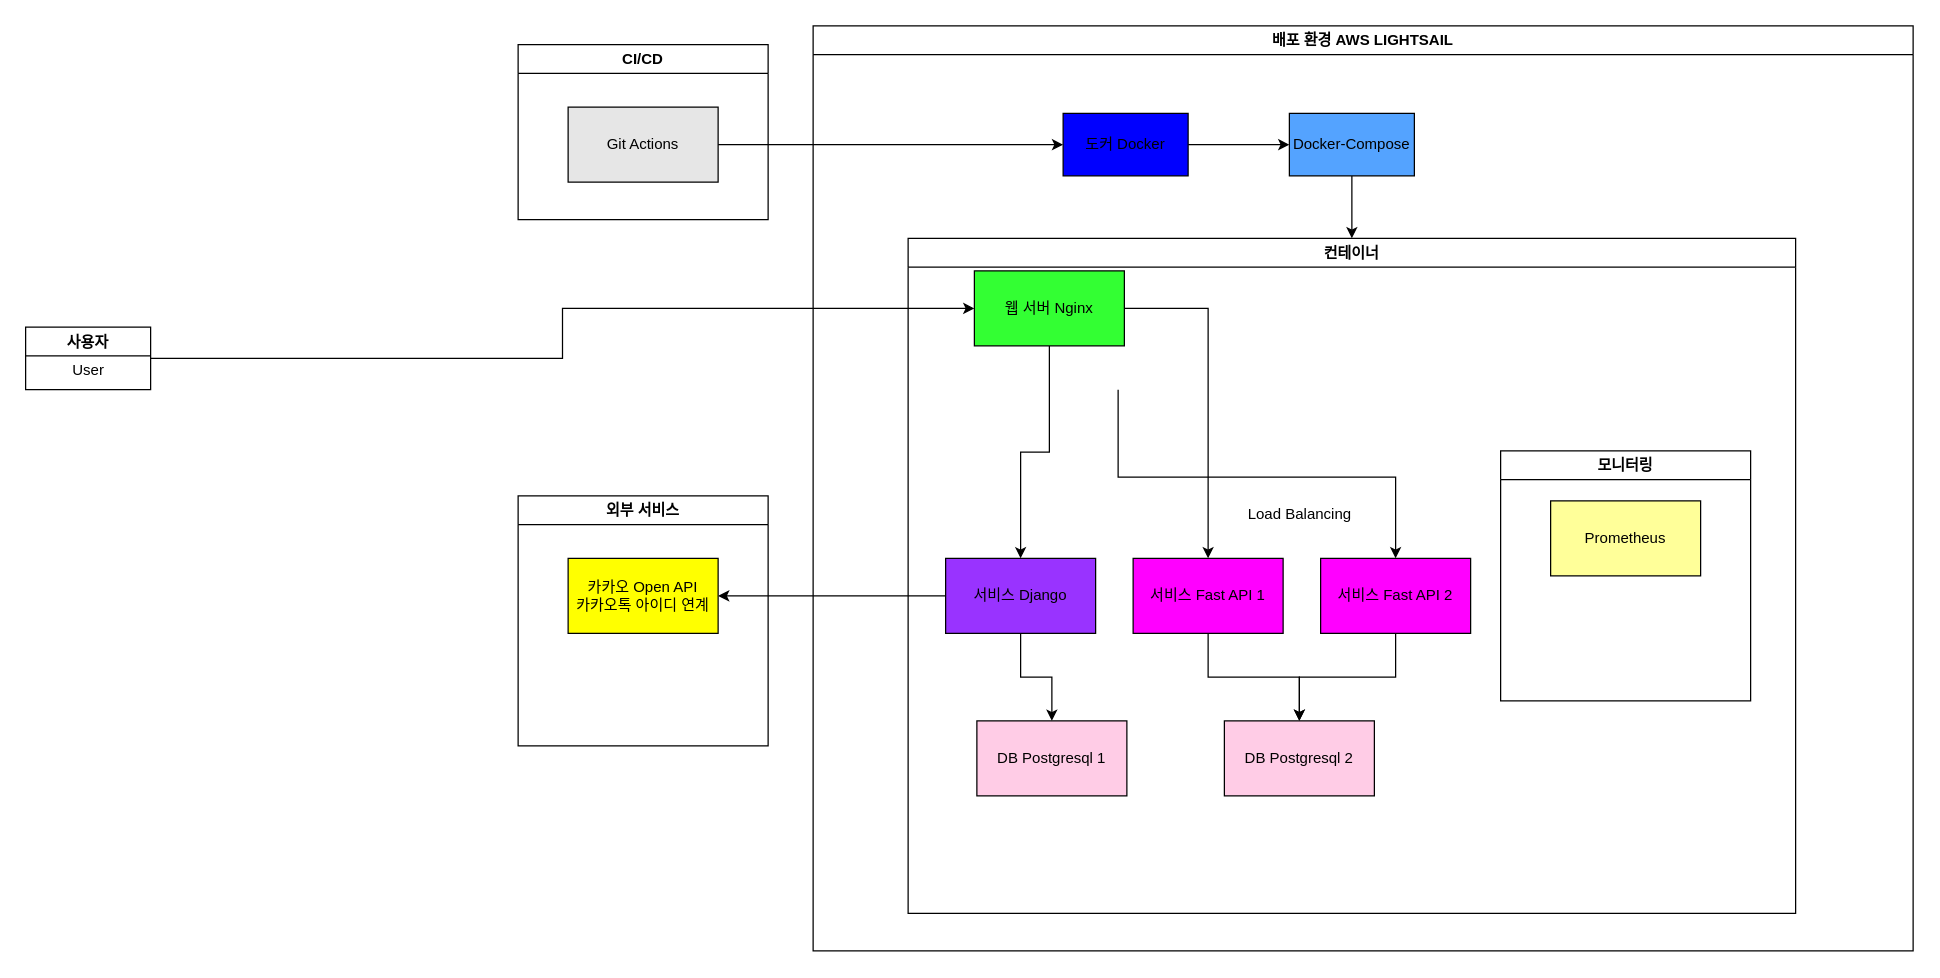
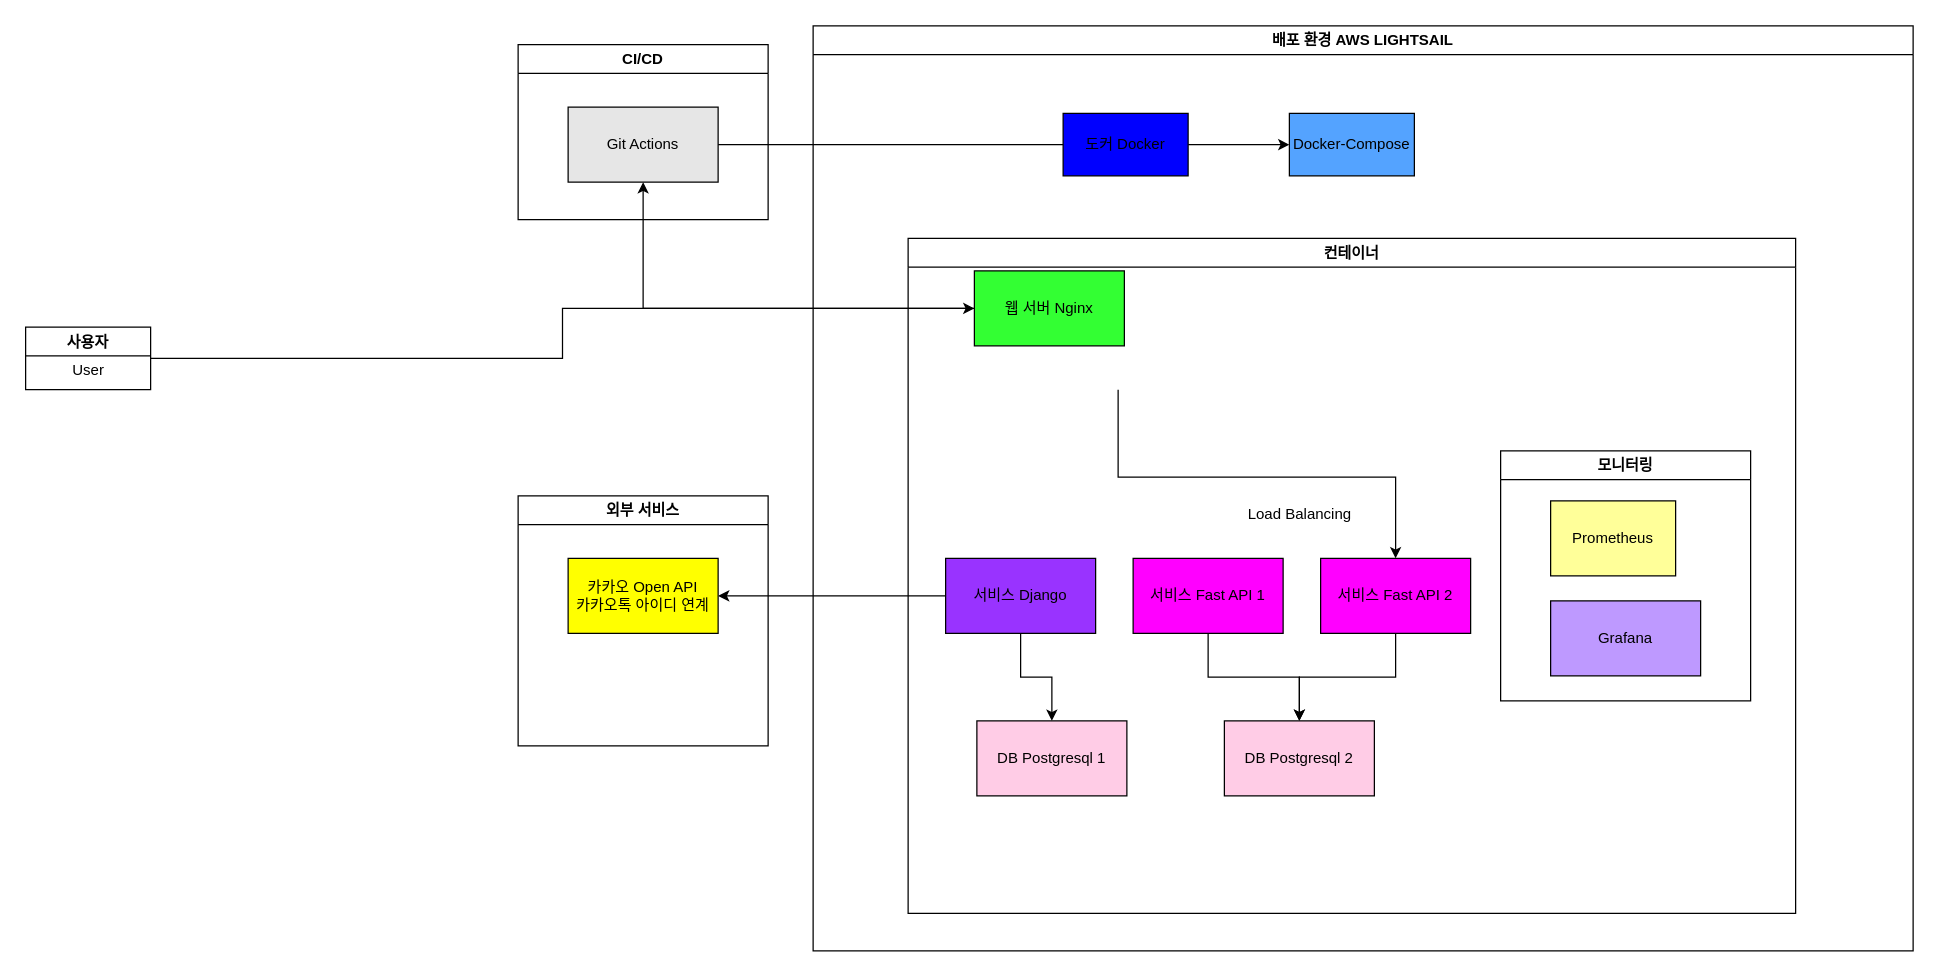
(1053, 144) -> (1056, 144)
(1352, 203) -> none
(1208, 387) -> (643, 248)
(1039, 452) -> none
(1626, 538) -> (1613, 538)
none -> (1626, 638)
